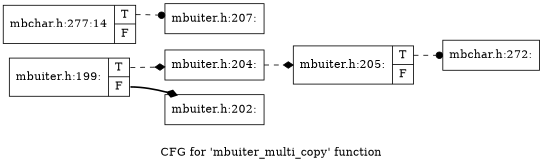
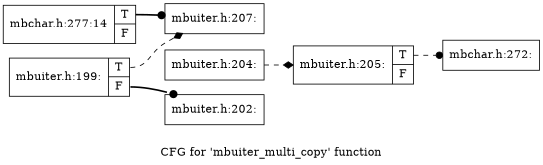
(147, 15) -> (147, 15)
(143, 67) -> (153, 54)
(149, 88) -> (149, 88)
